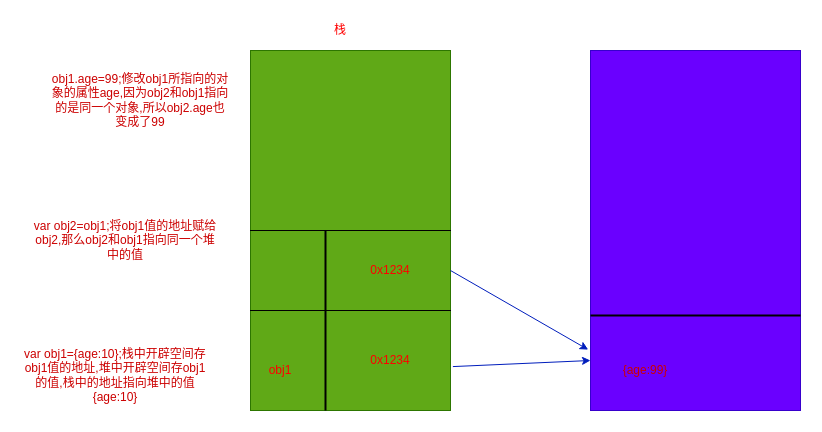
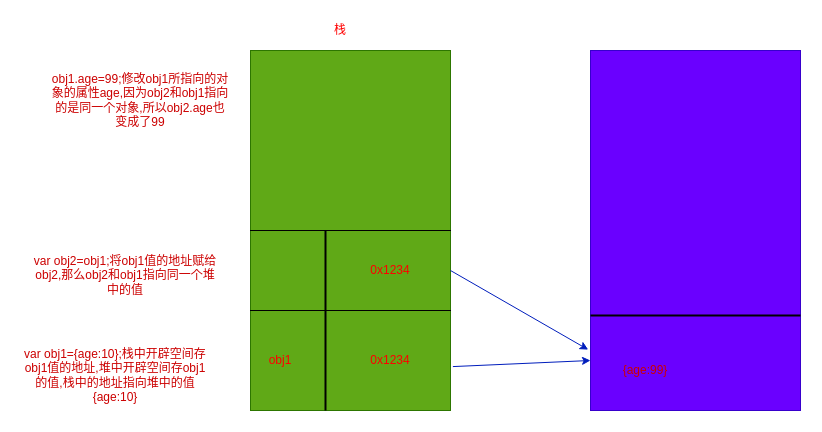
(126, 241) -> (126, 276)
(281, 371) -> (281, 361)
